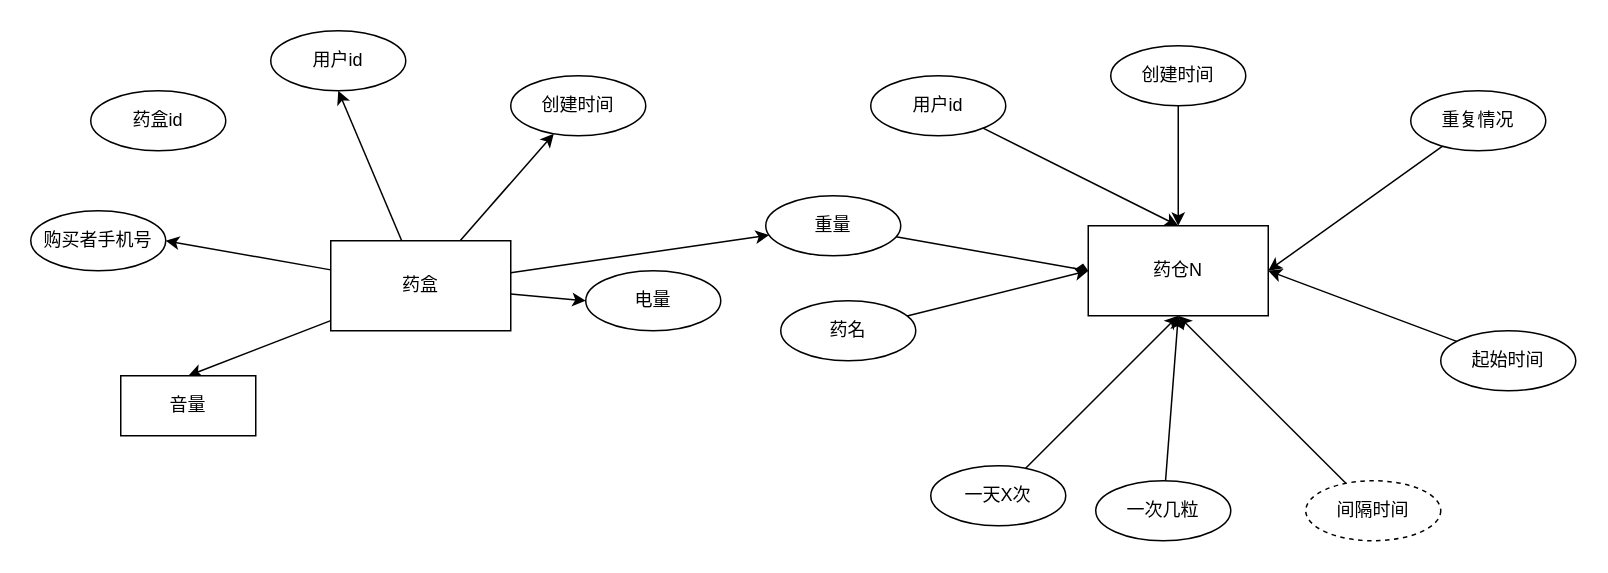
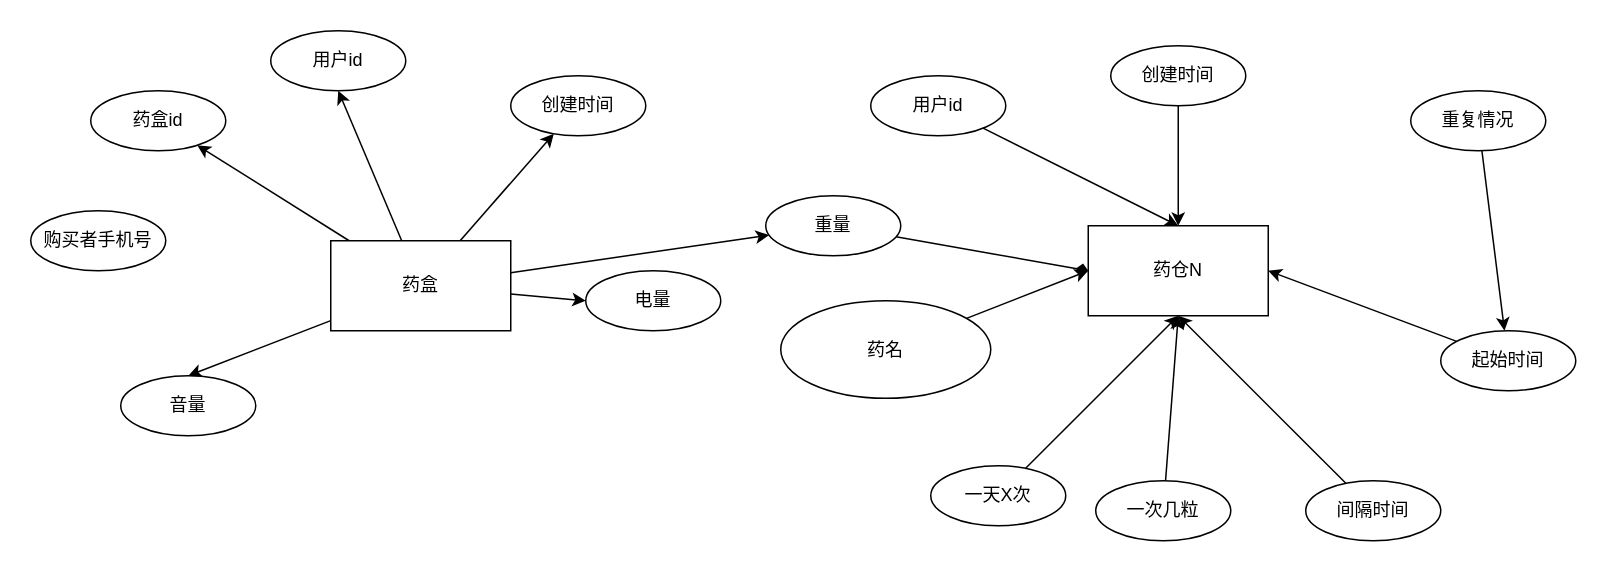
(1359, 206) -> (1493, 236)
(253, 256) -> (278, 196)
(848, 331) -> (886, 350)
(188, 406) -> (188, 406)
(1373, 511) -> (1373, 511)
